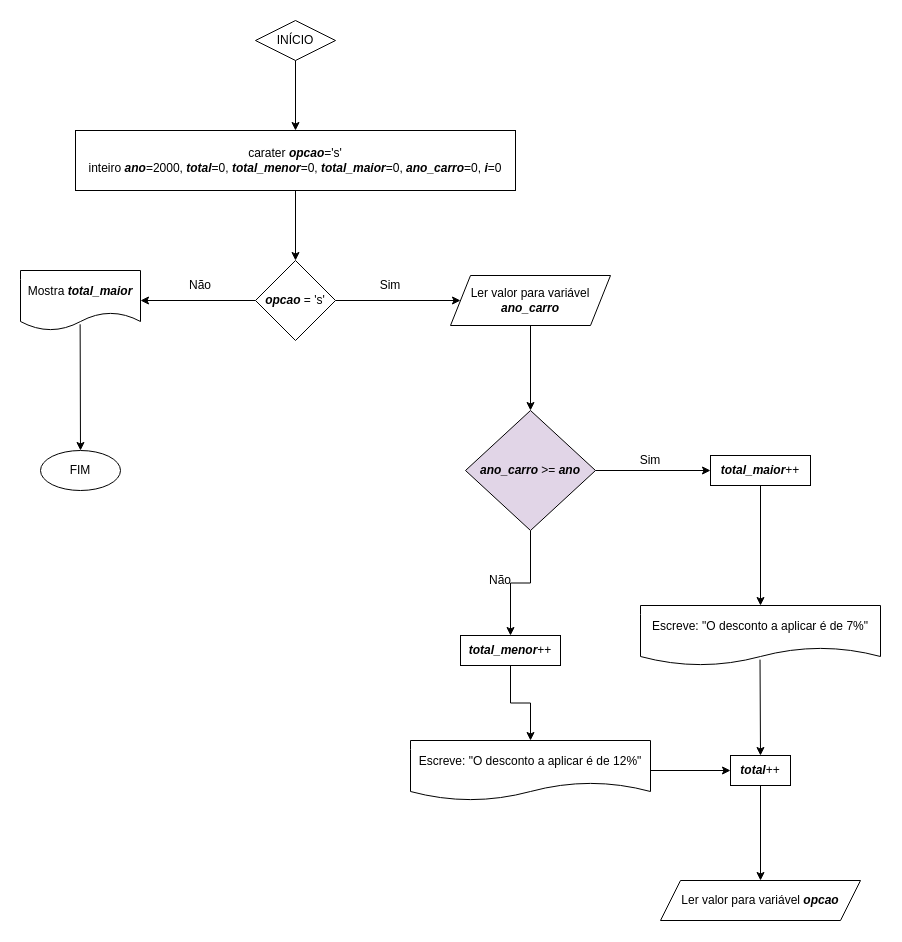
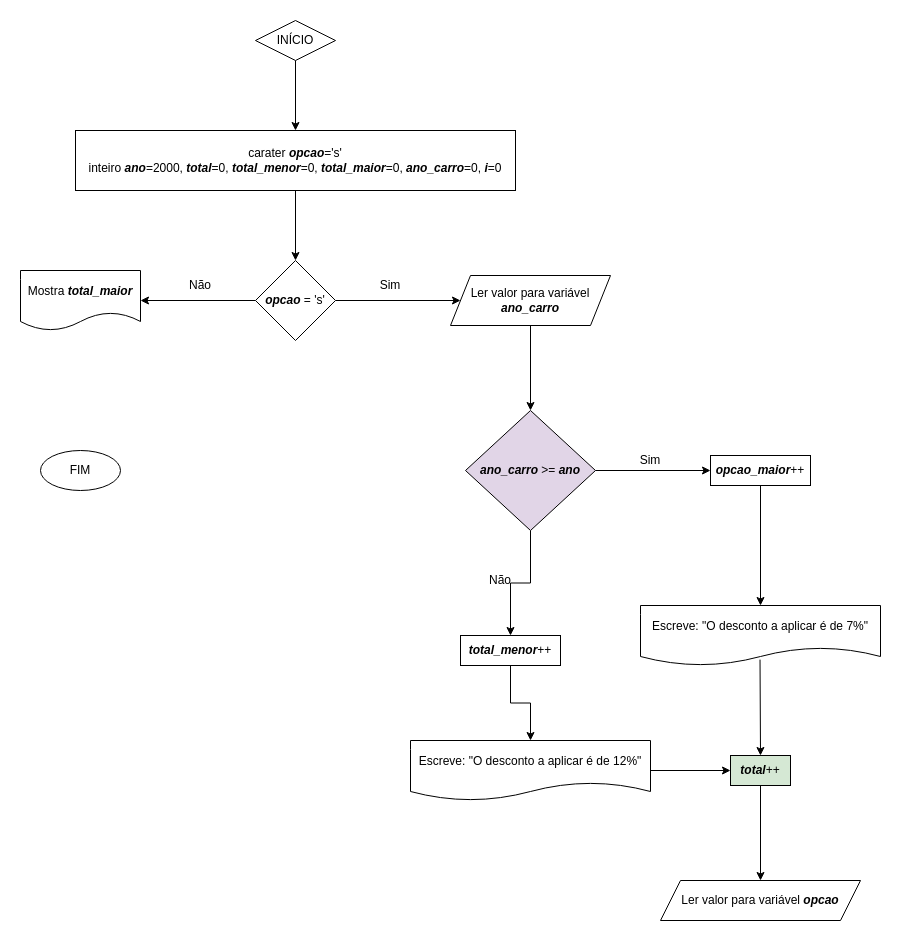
(80, 384) -> none
(761, 471) -> (761, 471)
(761, 771) -> (761, 771)
